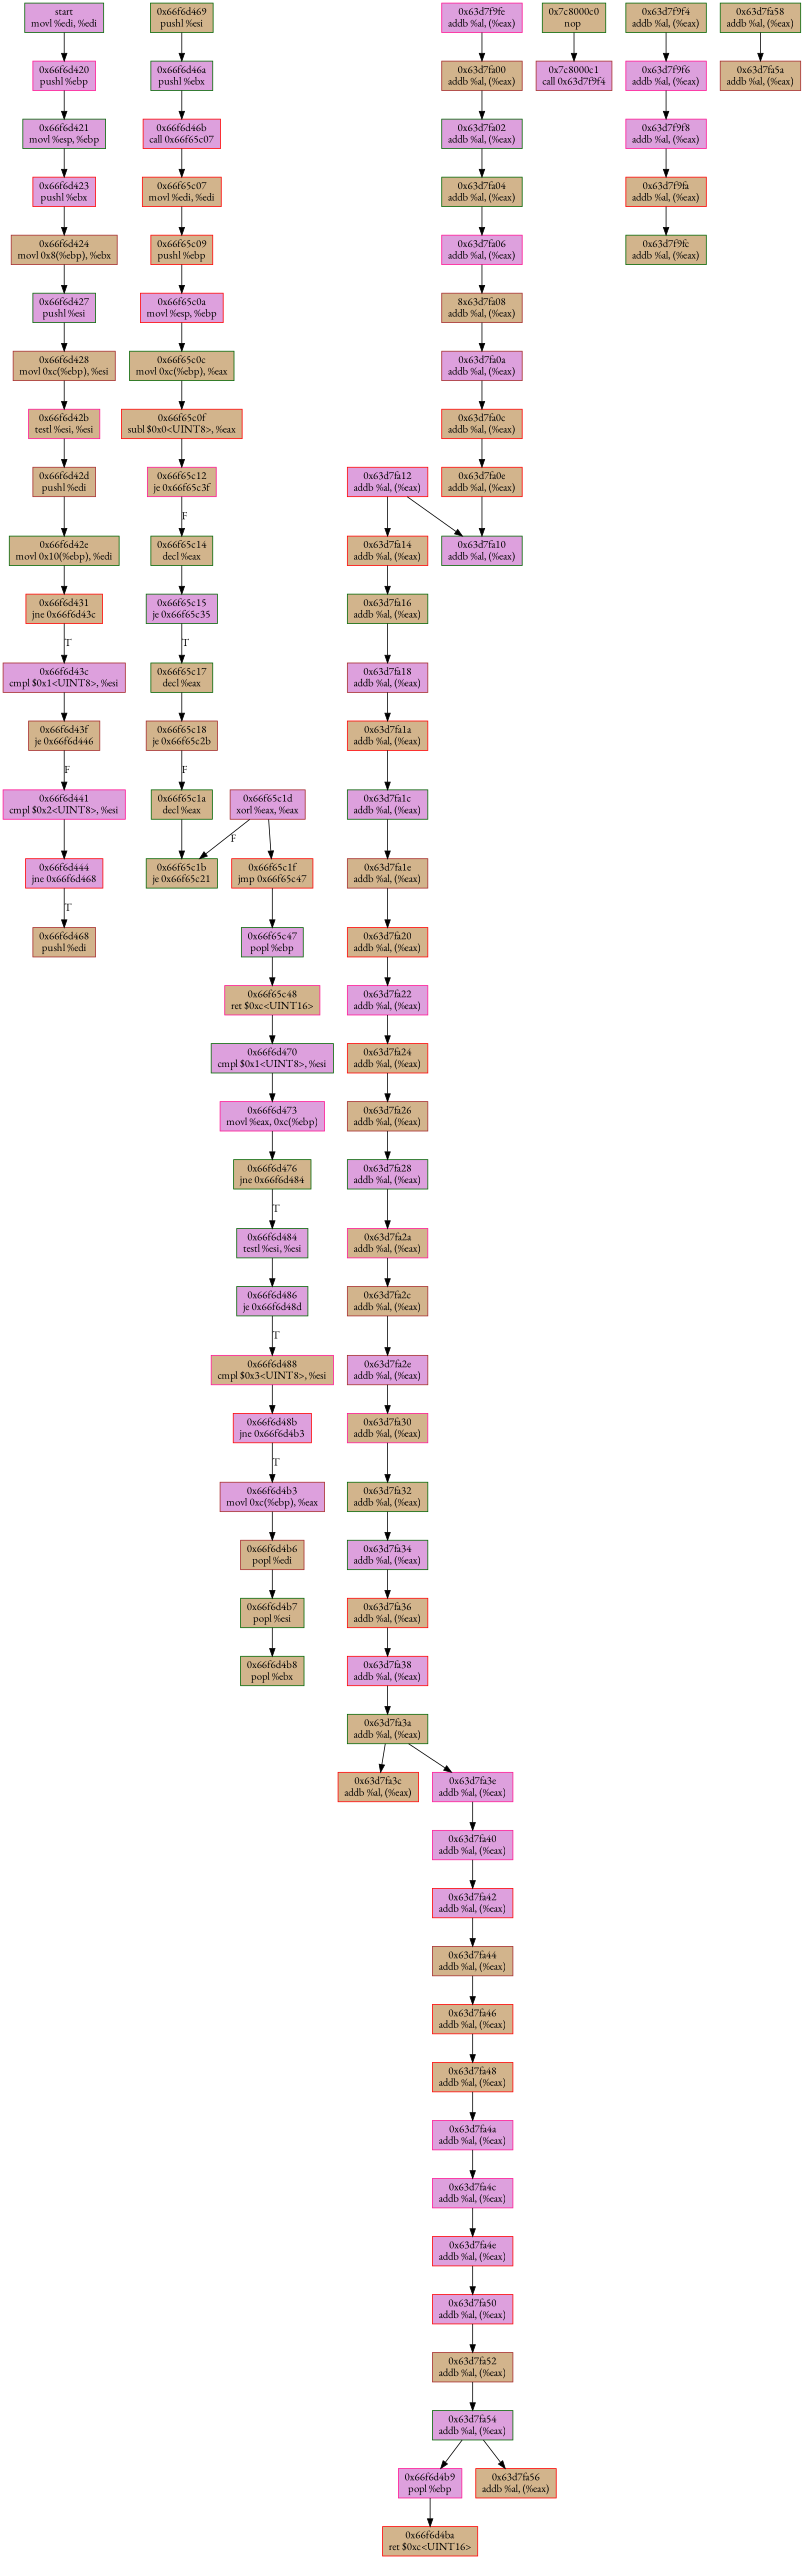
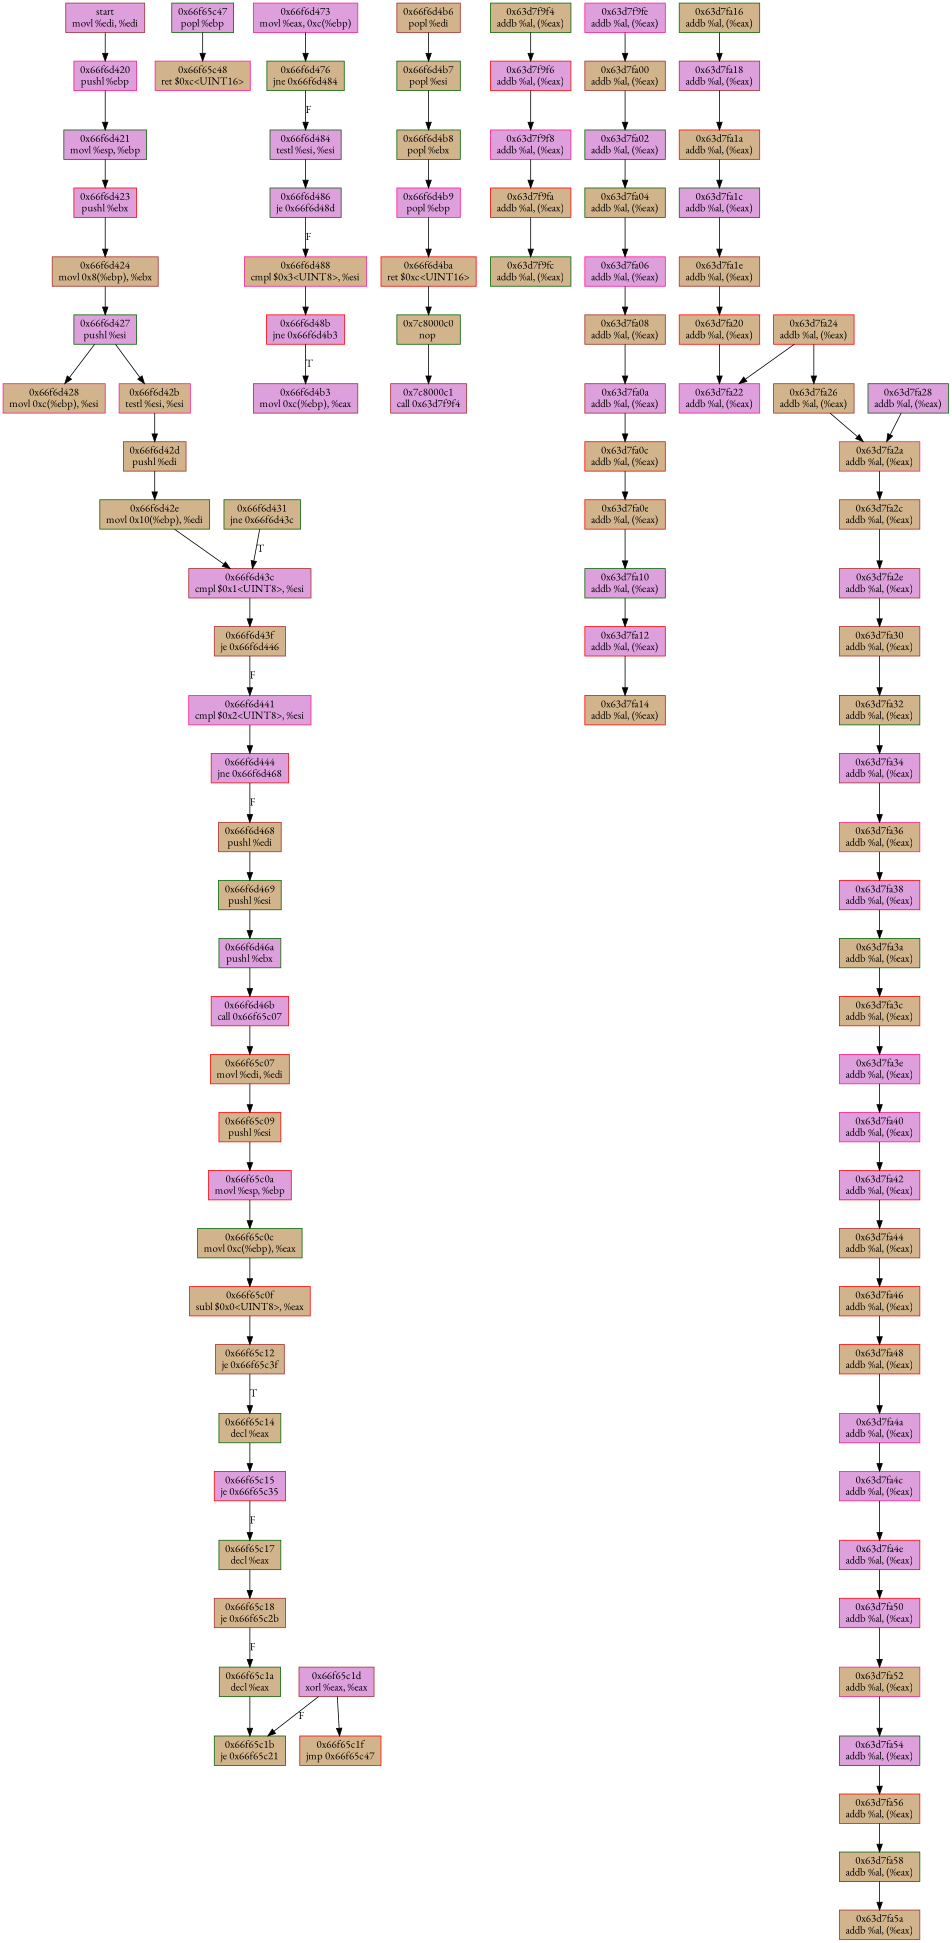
(64, 18) -> (105, 18)
(666, 76) -> (531, 76)
(182, 250) -> (250, 1127)
none -> (429, 297)
(482, 308) -> (625, 330)
(64, 366) -> (54, 398)
(64, 391) -> (128, 361)
(182, 482) -> (250, 1359)
(432, 514) -> (625, 608)
(185, 516) -> (254, 1394)
(64, 576) -> (199, 547)
(388, 576) -> none
(64, 609) -> (262, 514)
(182, 609) -> (250, 1486)
(186, 643) -> (253, 1521)
none -> (250, 862)
(272, 904) -> none
(68, 908) -> (253, 803)
(388, 1025) -> (770, 362)
(272, 1058) -> none
(388, 1141) -> (844, 425)
(276, 1209) -> (309, 110)
(276, 1336) -> (309, 237)
(388, 1428) -> (880, 641)
(272, 1522) -> none
(388, 1555) -> (880, 768)
(388, 1613) -> (880, 837)
(427, 1756) -> (880, 1036)
none -> (880, 1834)
(473, 2367) -> (880, 1682)
(454, 2451) -> (429, 170)
